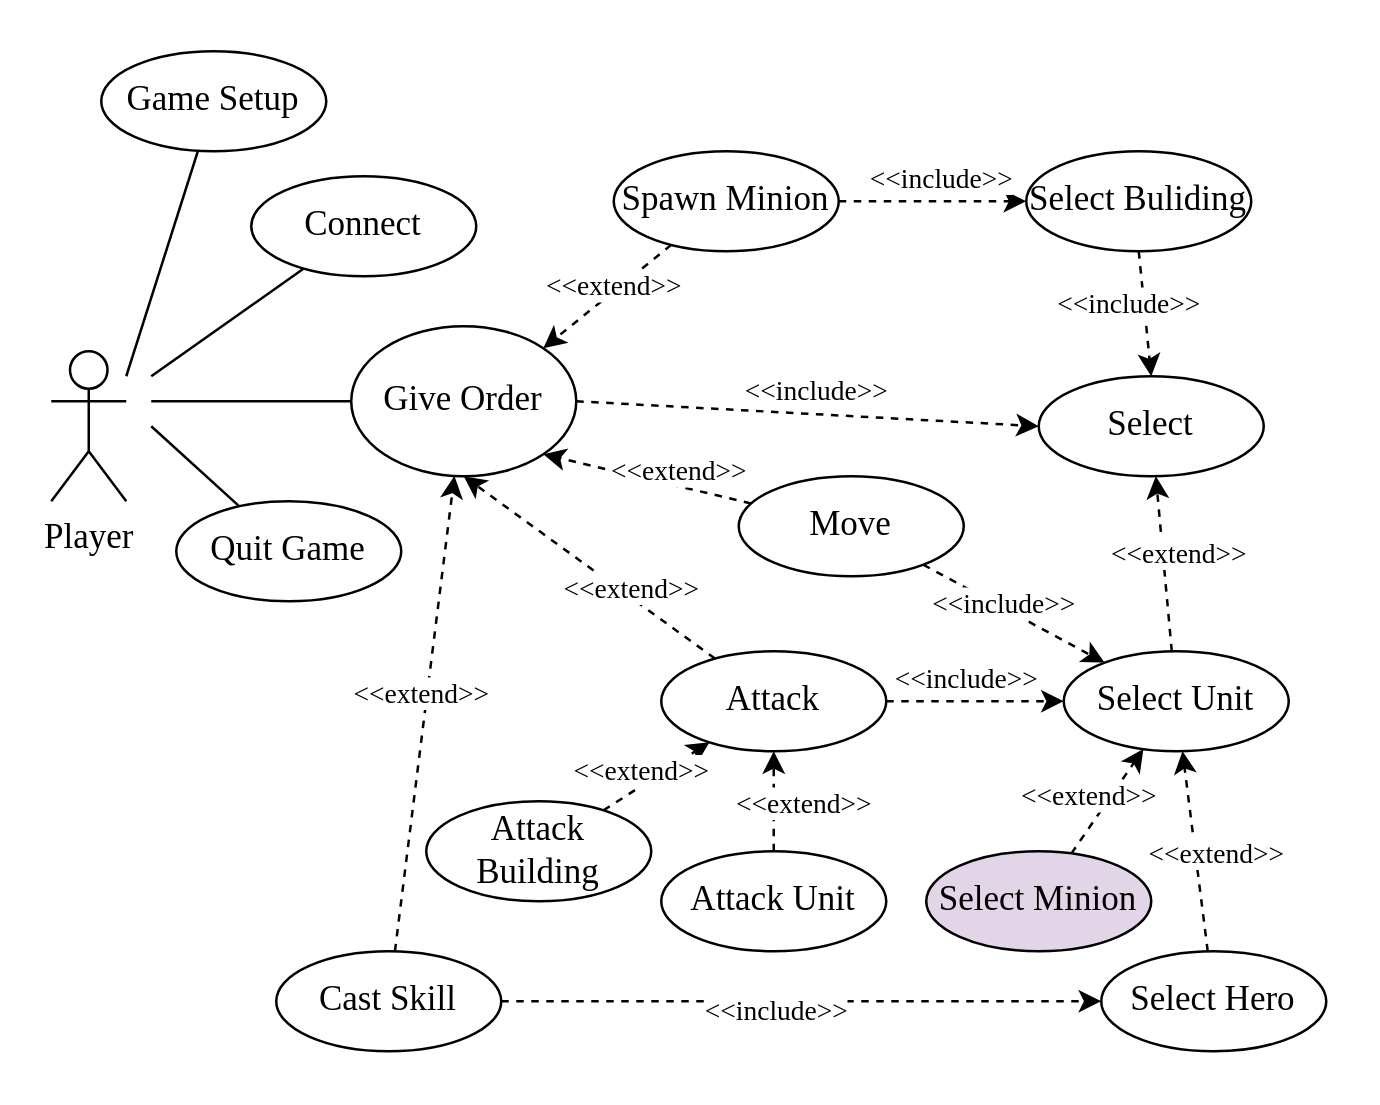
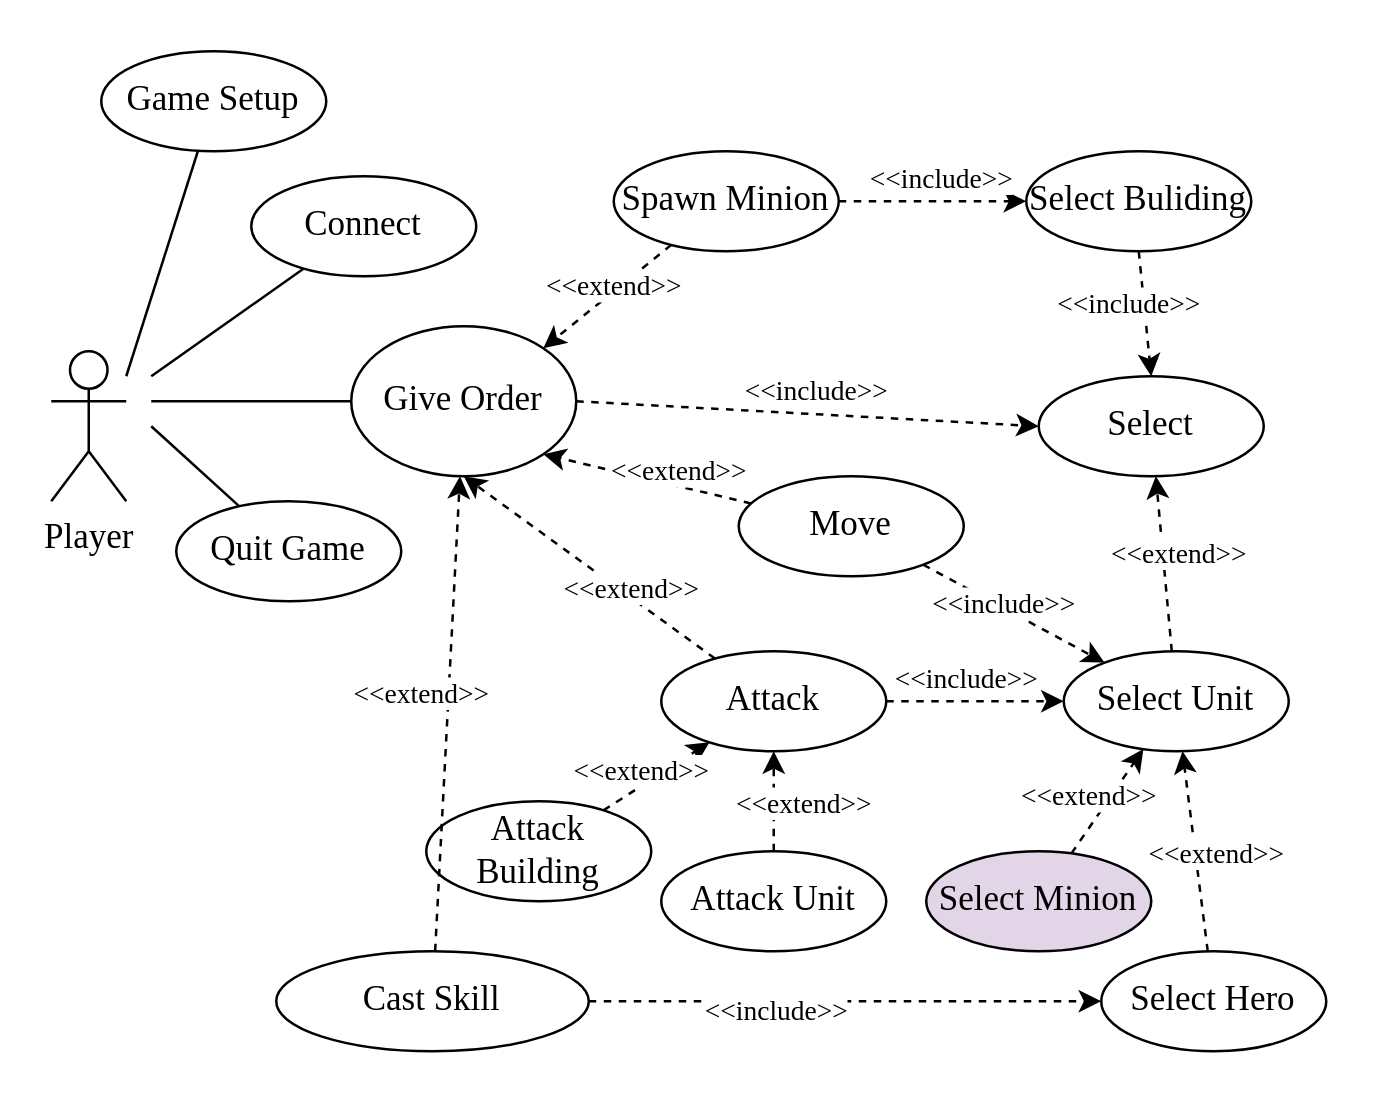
(389, 1001) -> (433, 1001)
